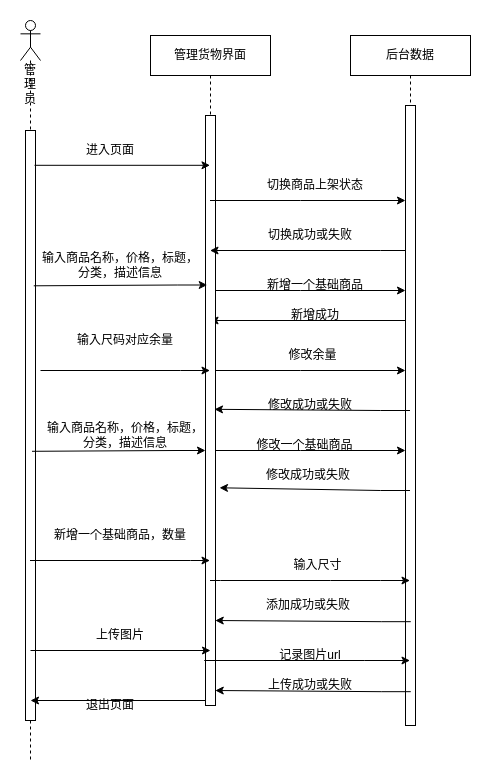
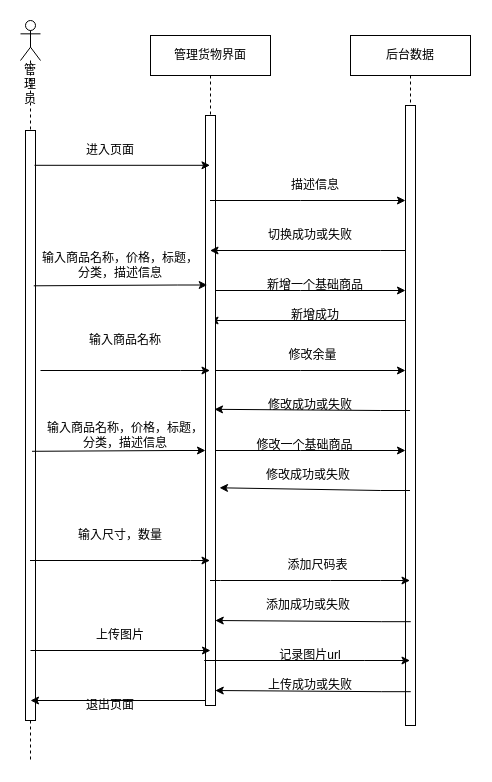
(316, 186) -> (316, 186)
(126, 341) -> (126, 341)
(121, 536) -> (121, 536)
(318, 566) -> (318, 566)
